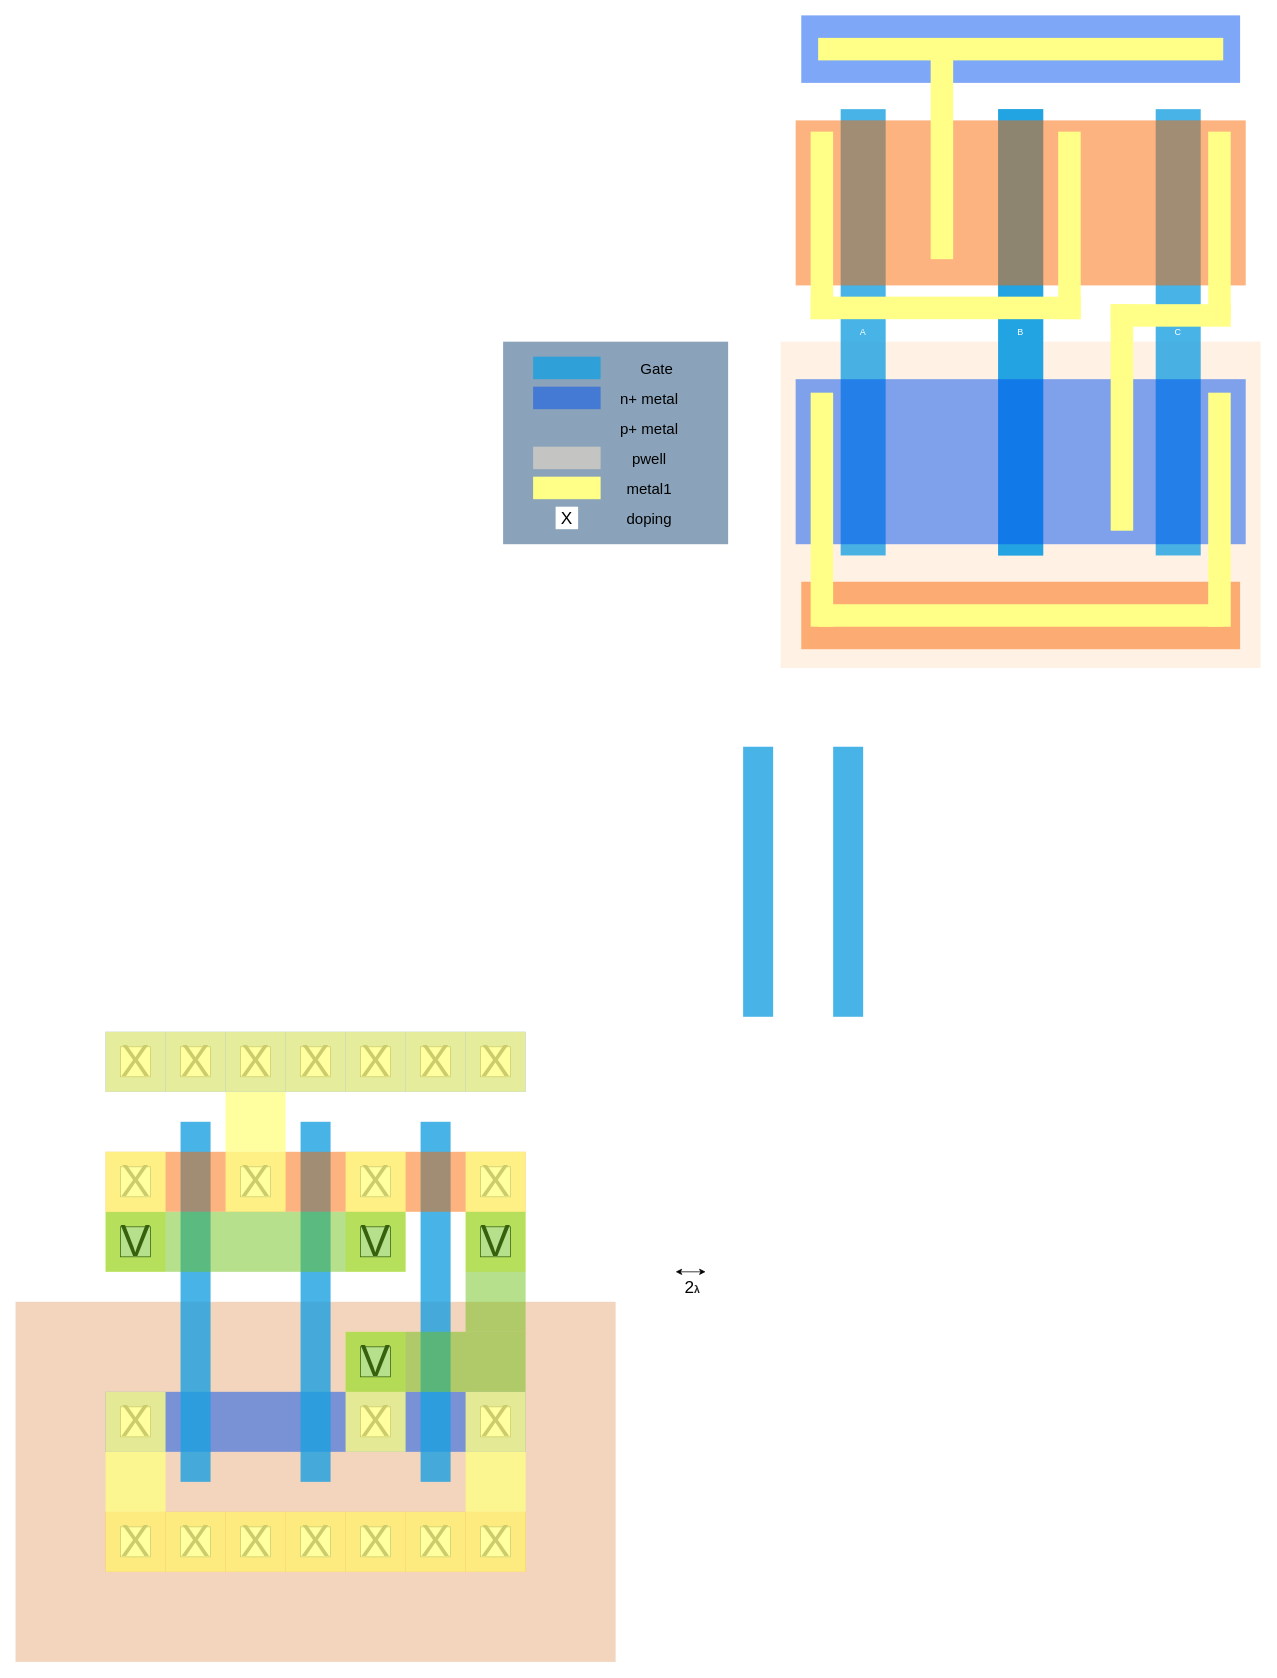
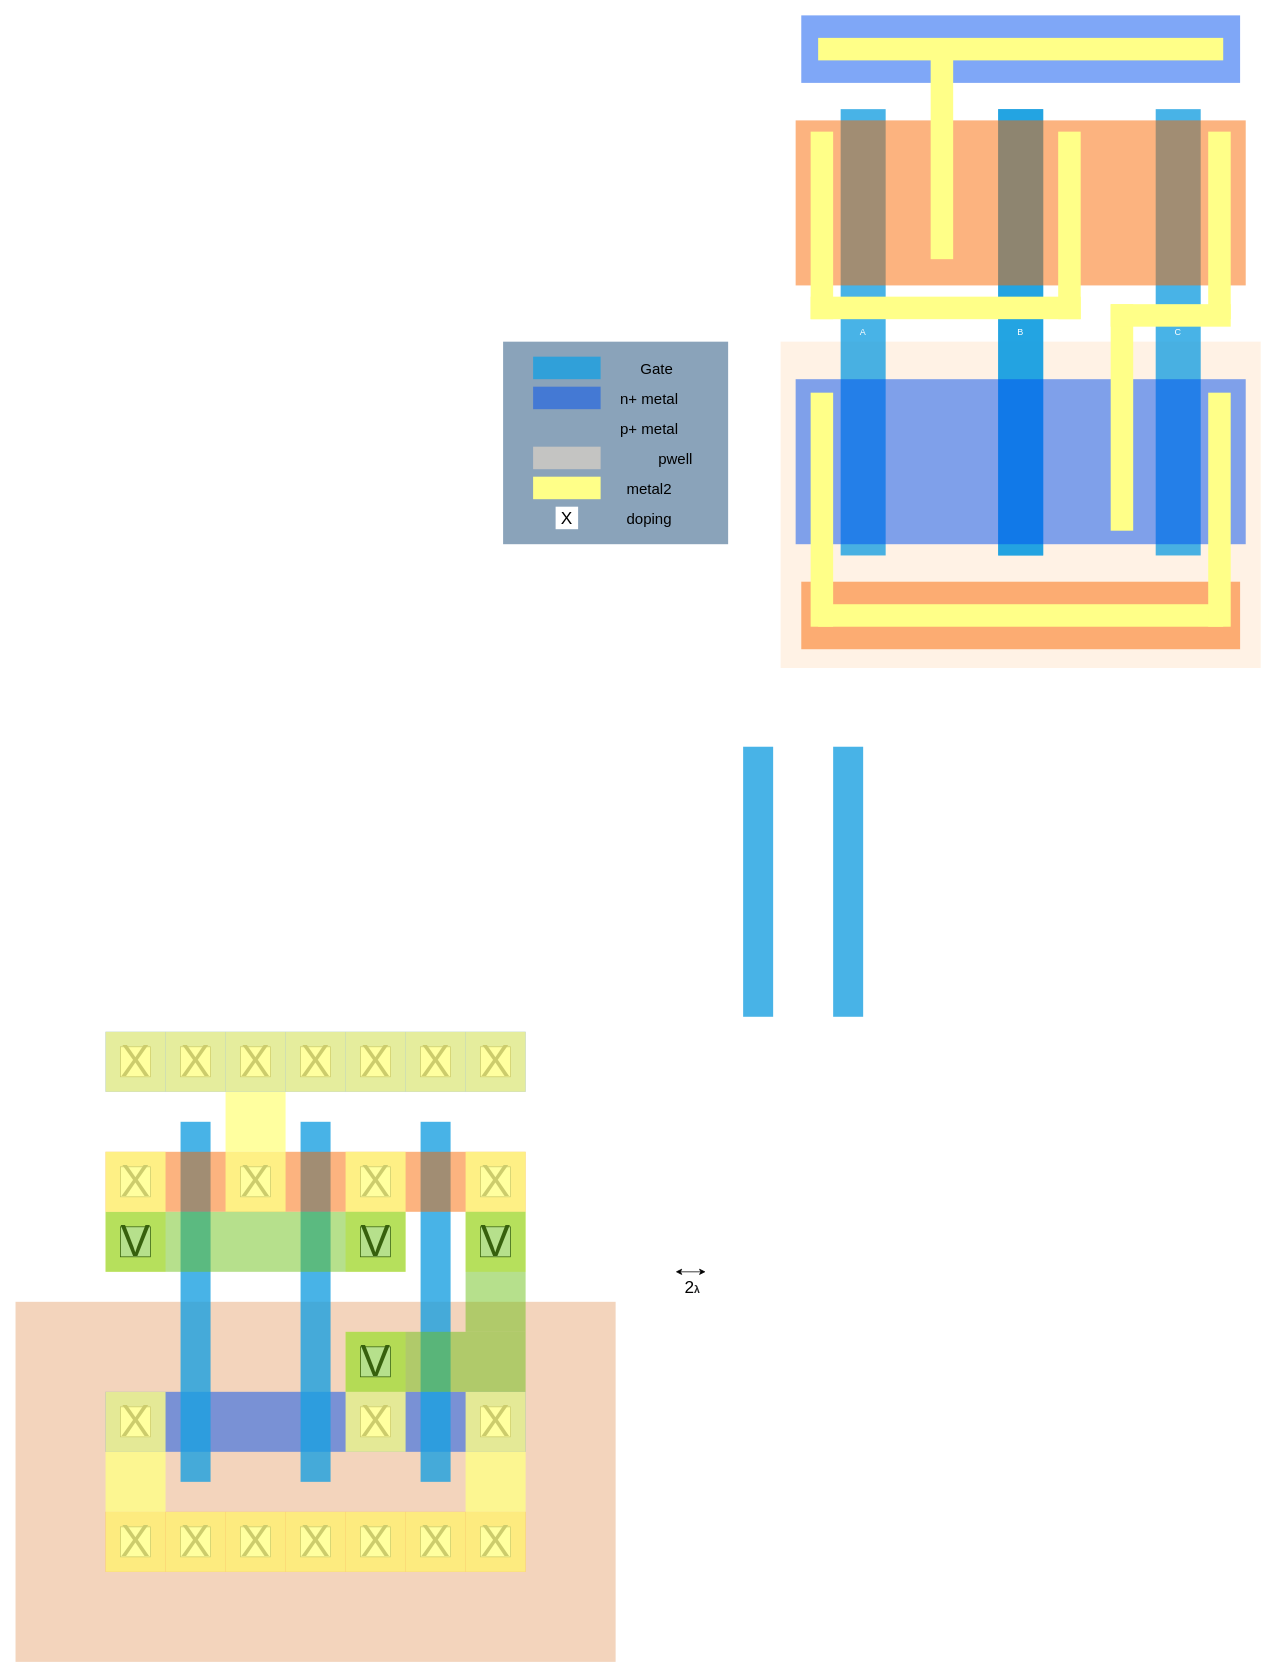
(649, 458) -> (675, 458)
(649, 488) -> (649, 488)
